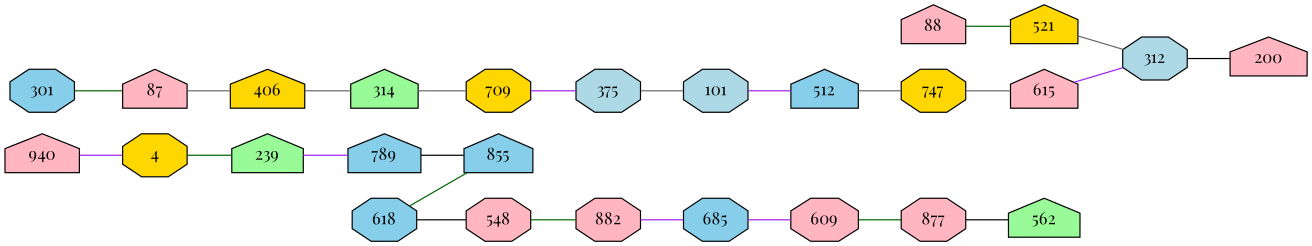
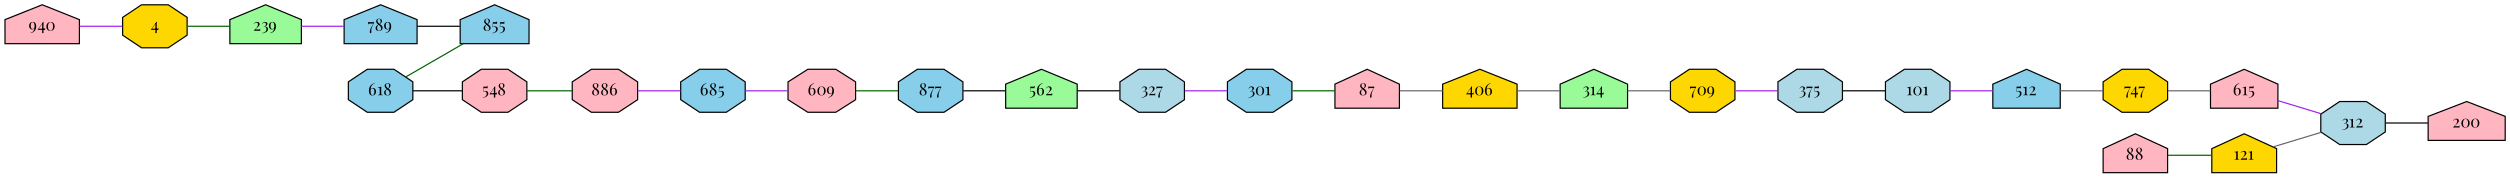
(1044, 26) -> (2244, 155)
(662, 91) -> (1864, 91)
none -> (1152, 91)
(608, 220) -> (605, 91)
(933, 220) -> (931, 91)
